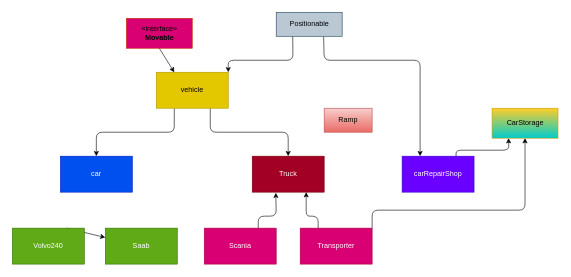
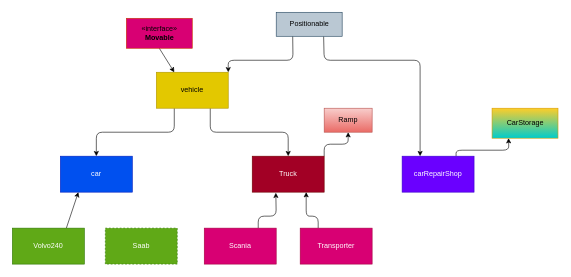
none -> (347, 143)
(374, 212) -> none
(94, 235) -> (72, 211)
(141, 246) -> (141, 246)
